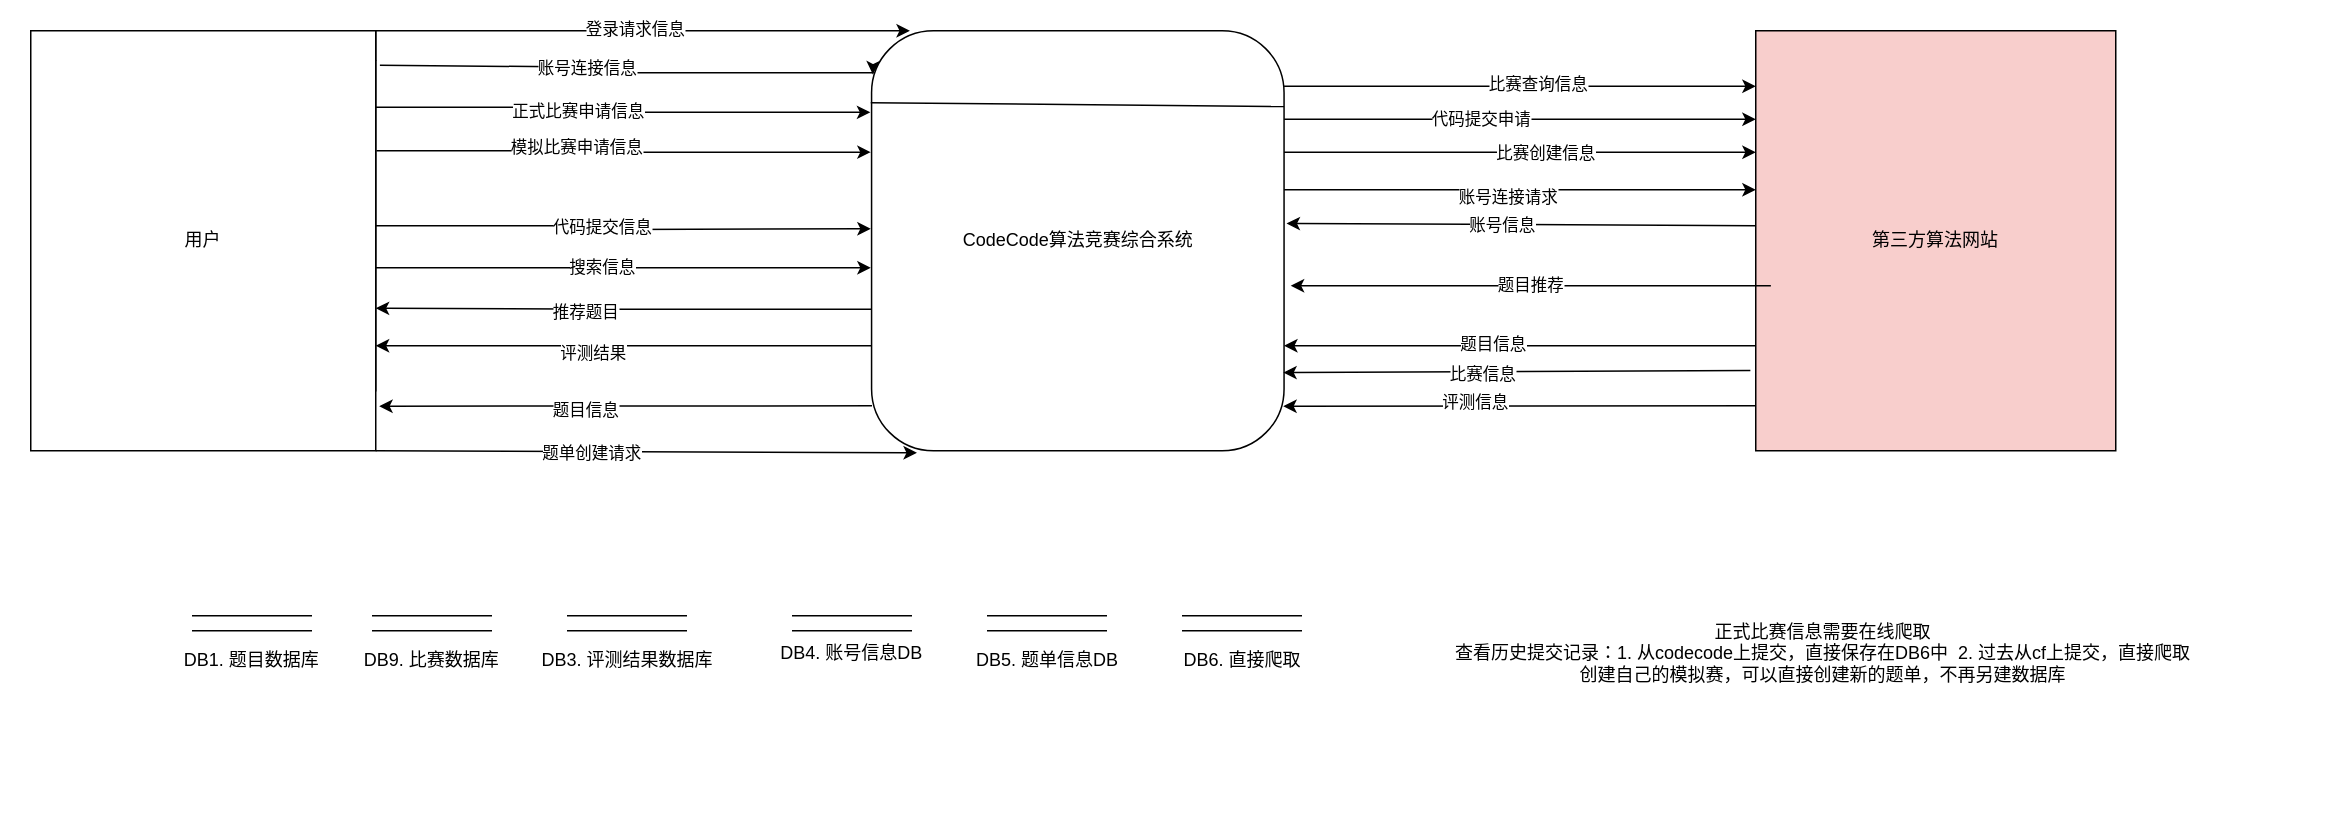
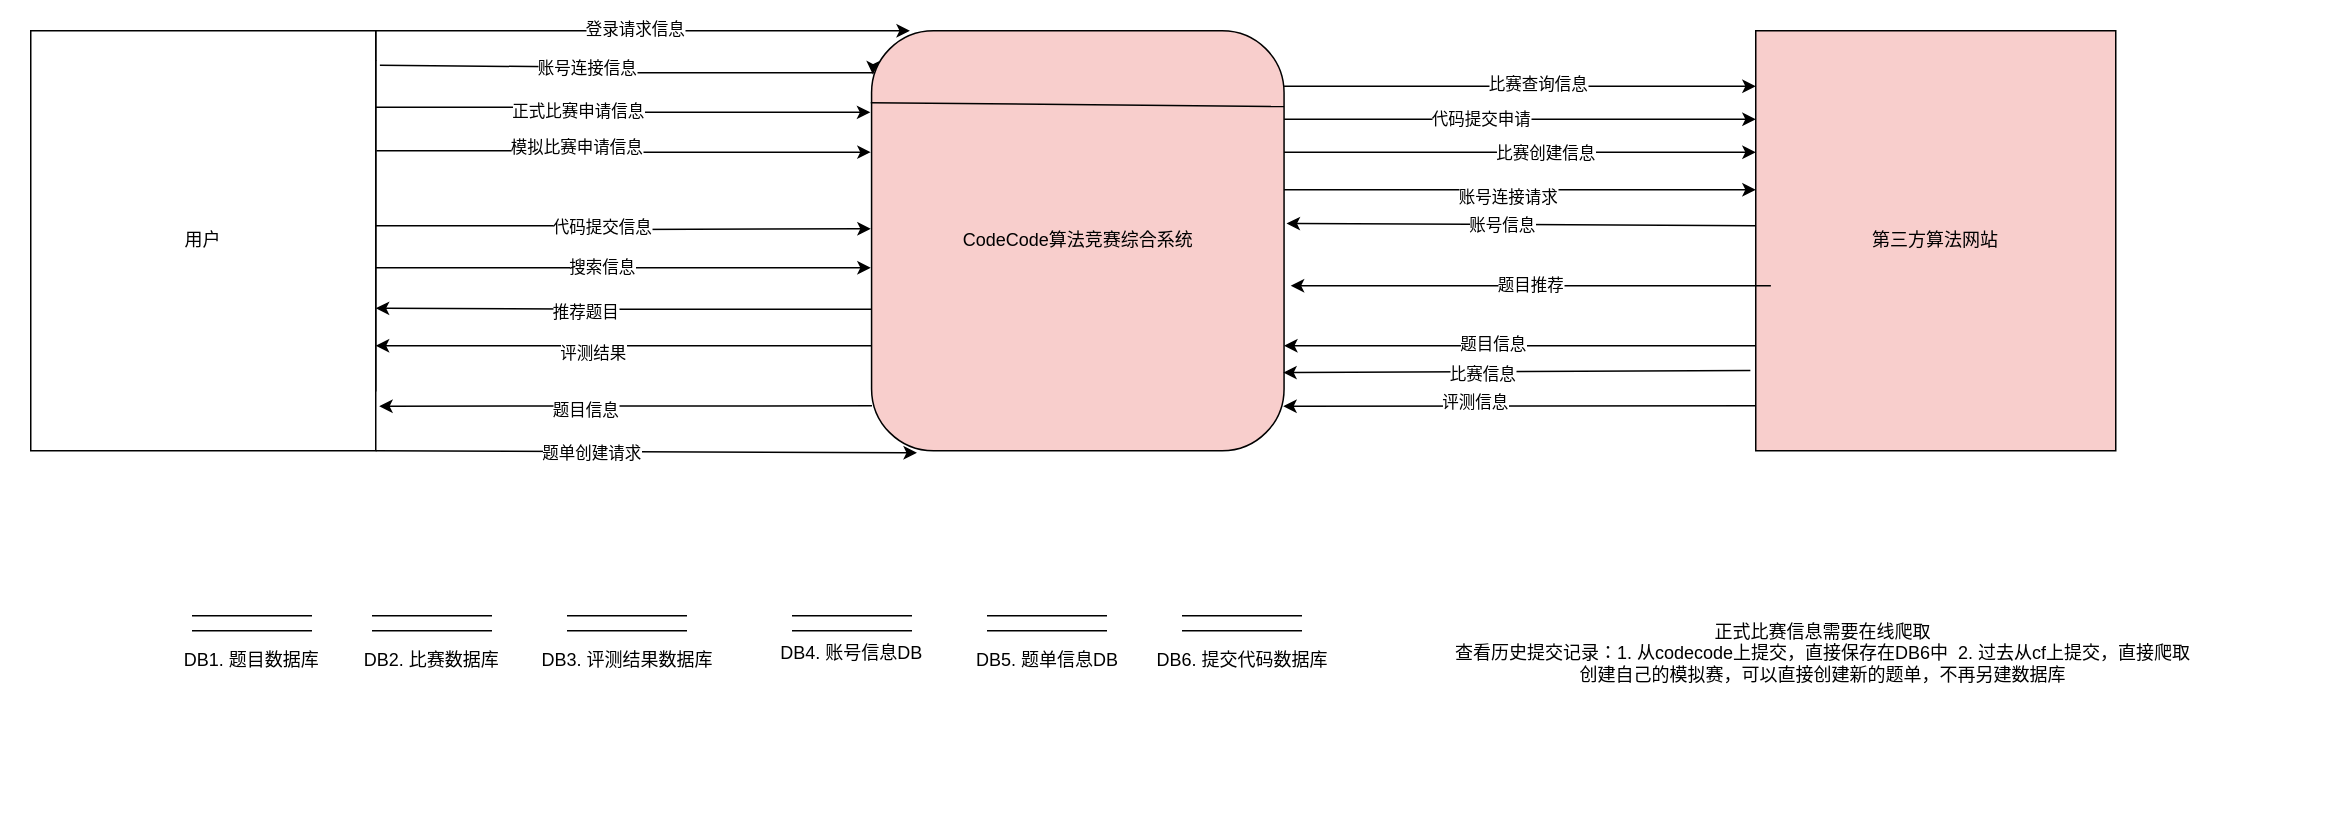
(1078, 241) -> (1078, 241)
(432, 661) -> (432, 661)
(1243, 661) -> (1243, 661)
